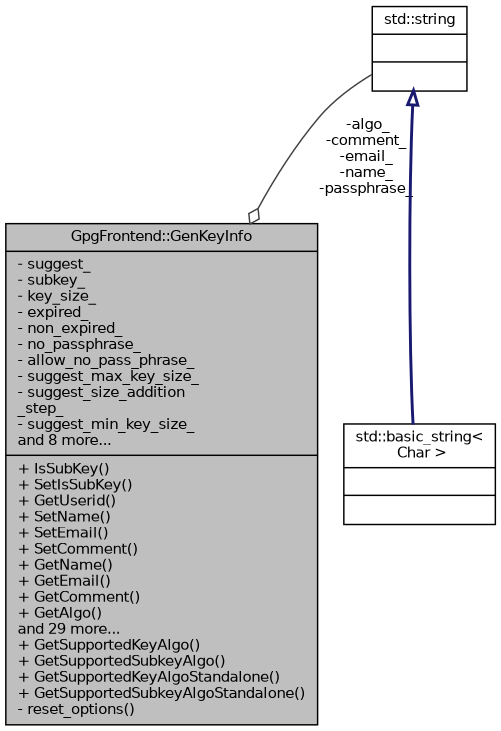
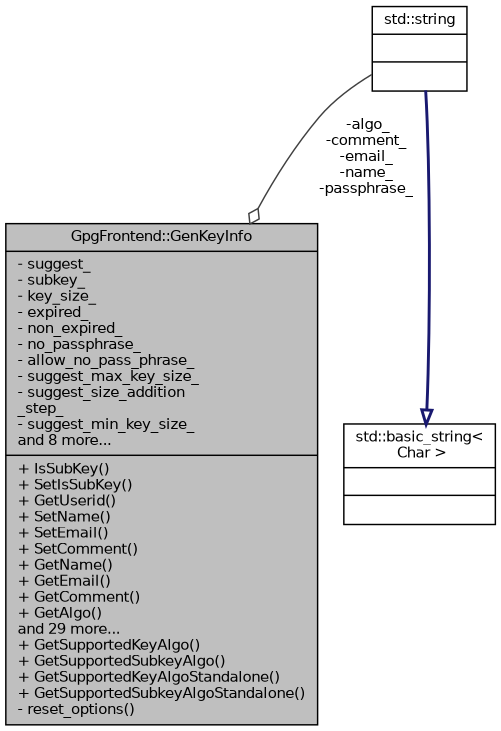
(410, 265) -> (429, 250)
